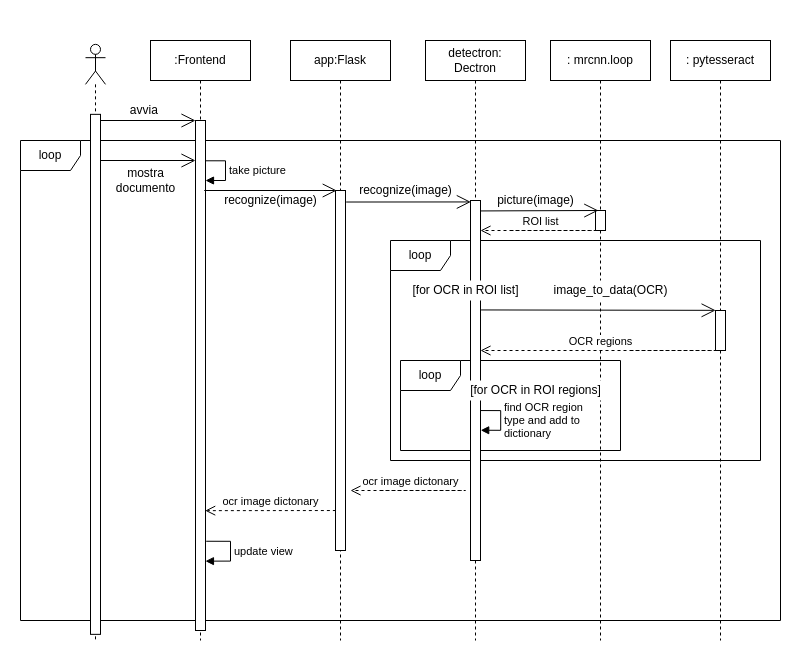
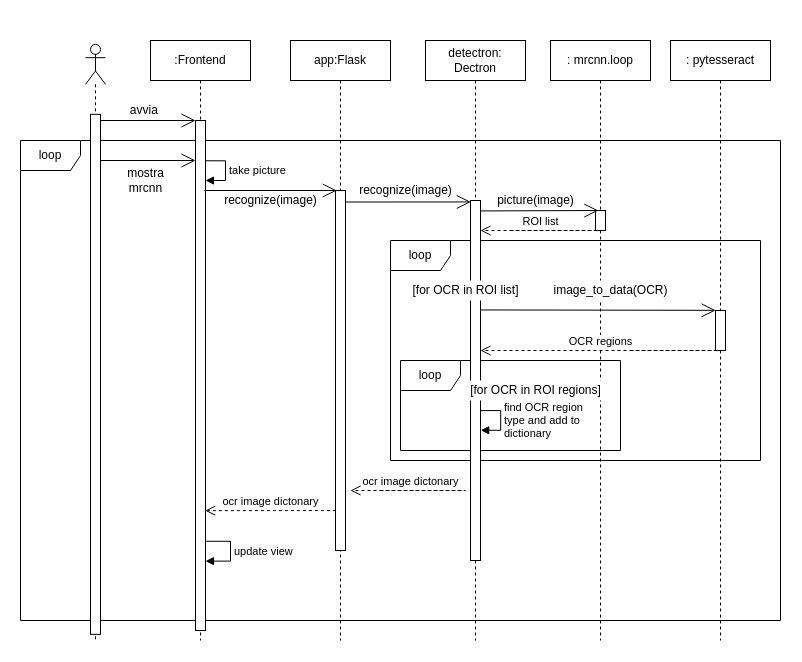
(146, 181) -> (146, 181)
